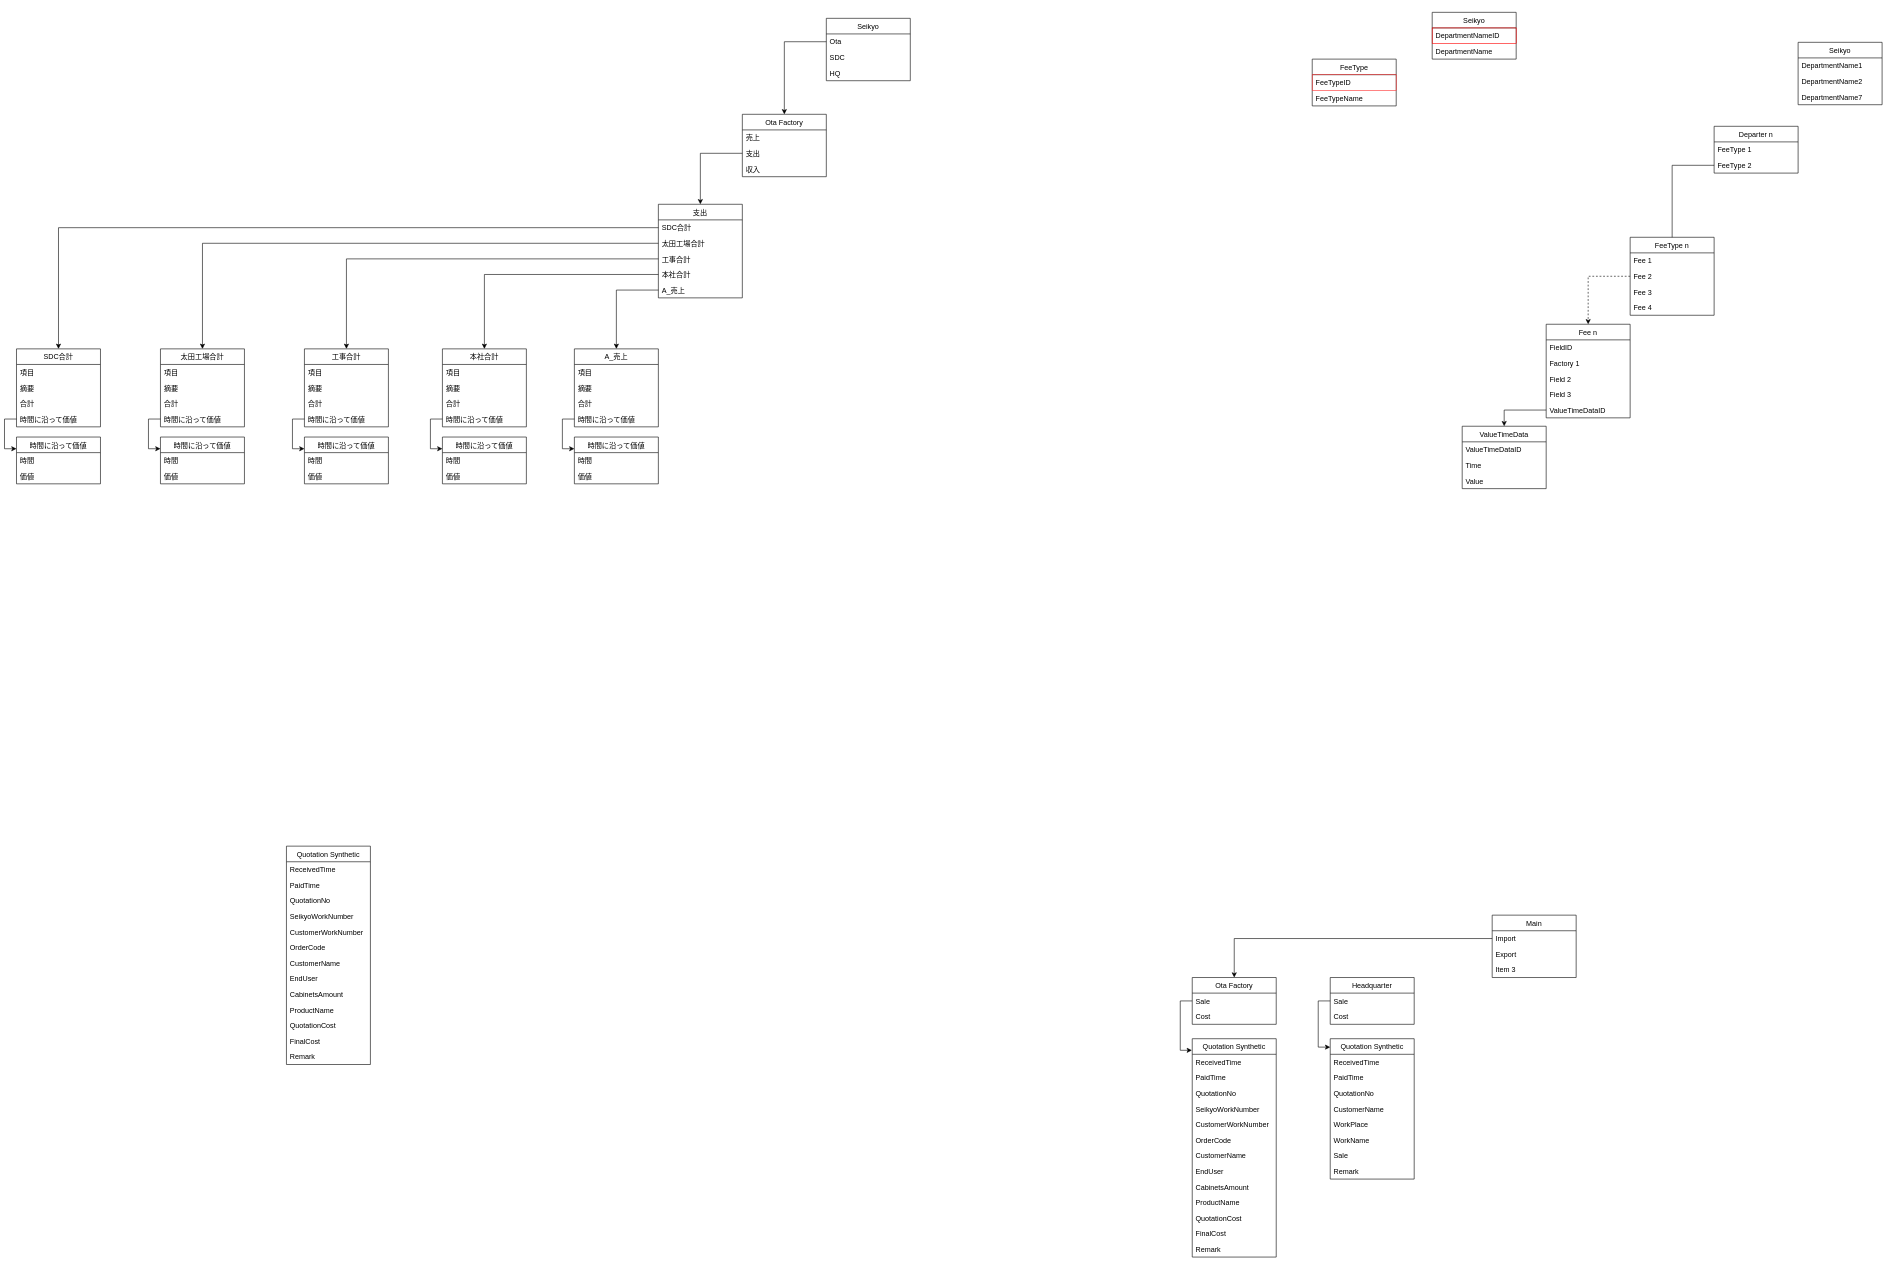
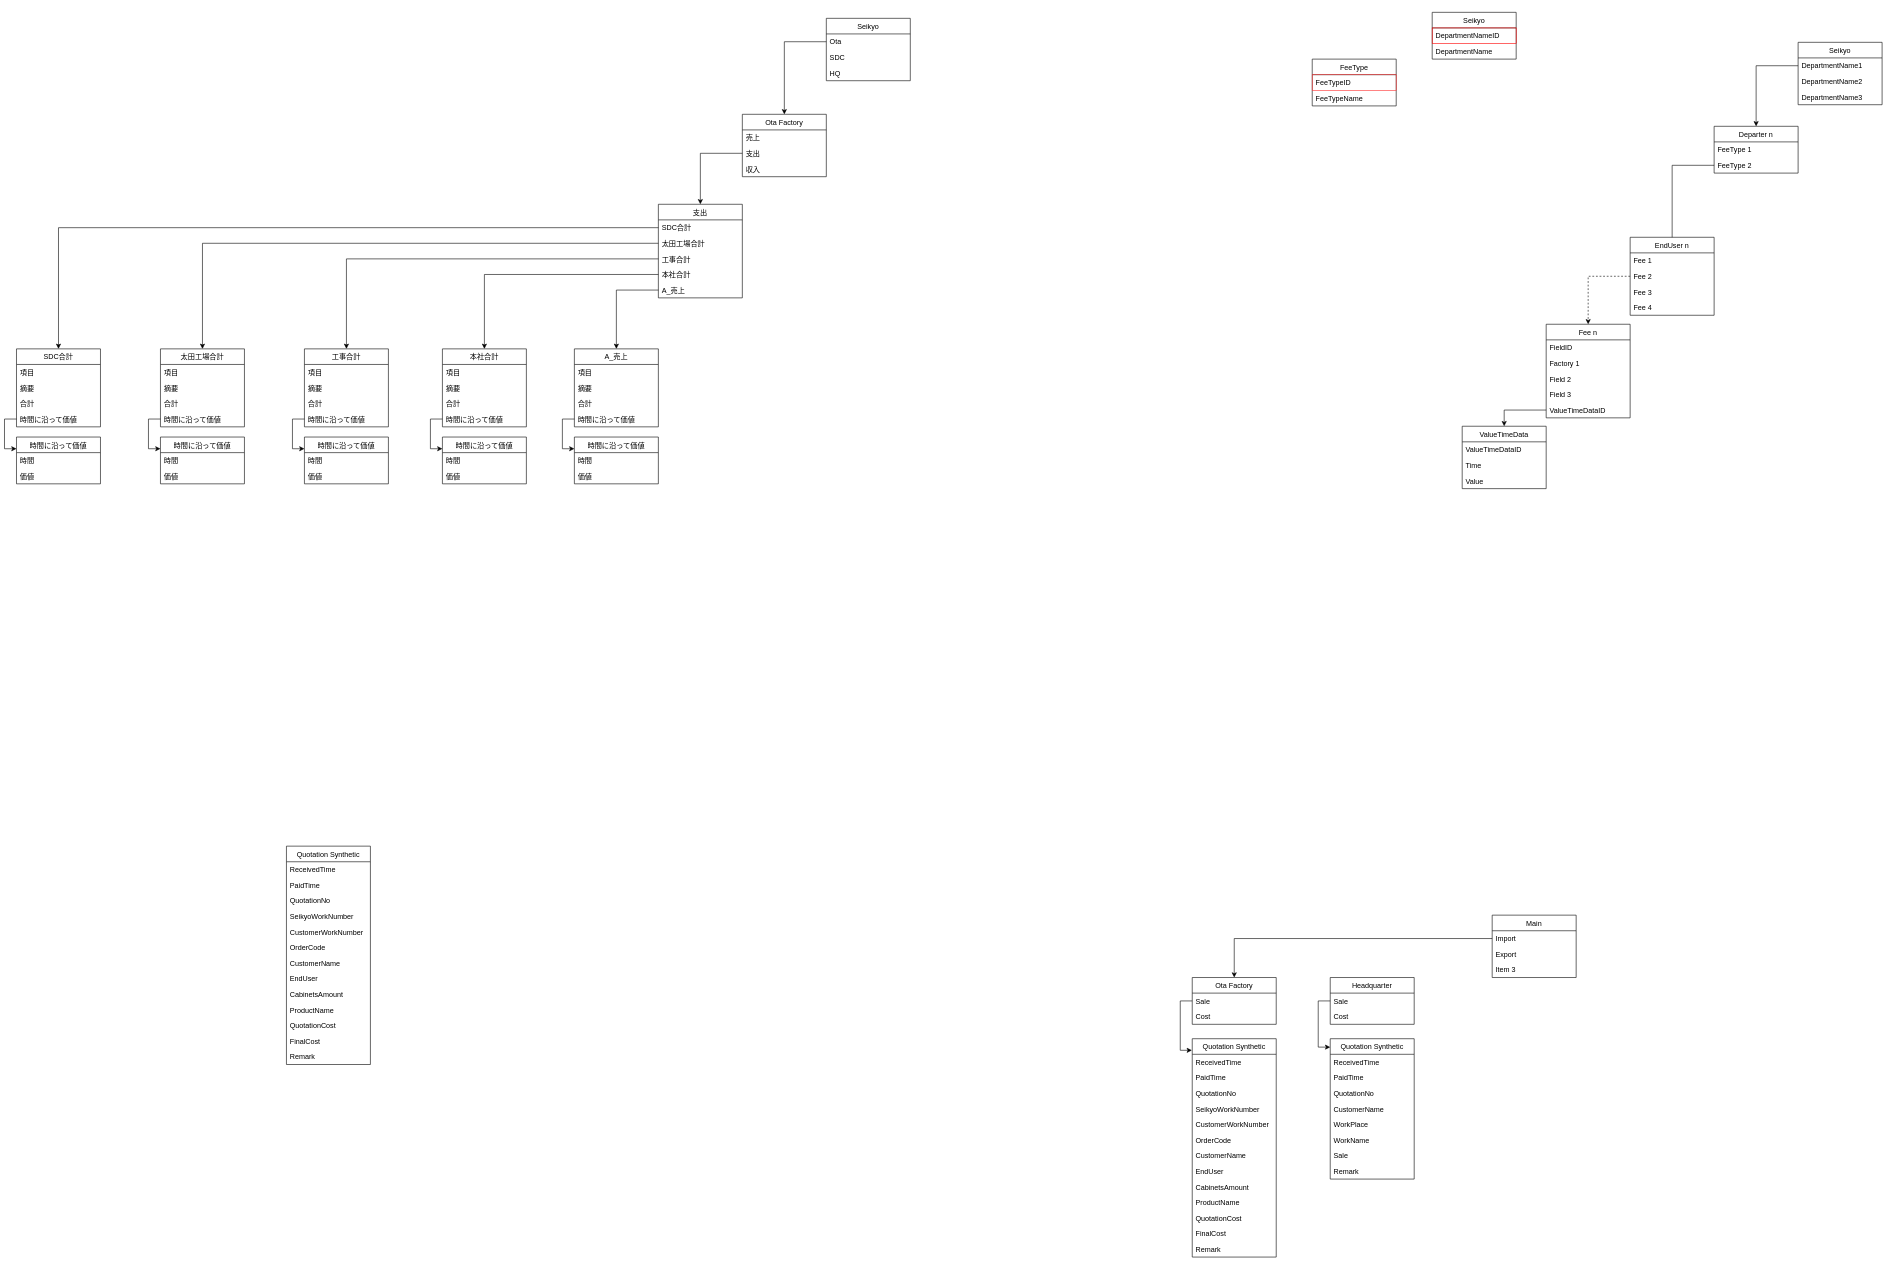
(1832, 97) -> (1832, 97)
none -> (1757, 120)
(1672, 245) -> (1672, 245)
